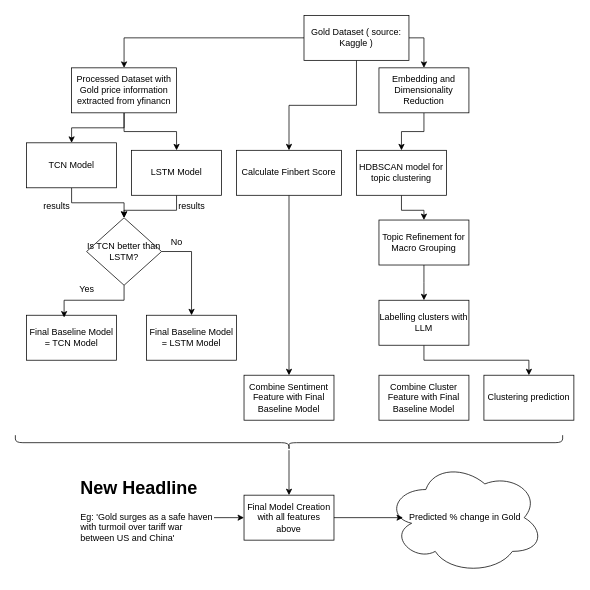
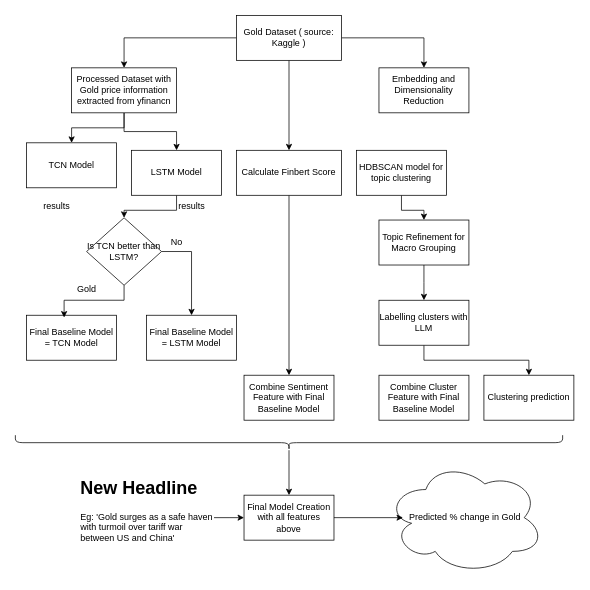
(357, 38) -> (289, 38)
(408, 132) -> none
(93, 203) -> none
(87, 289) -> (87, 289)
